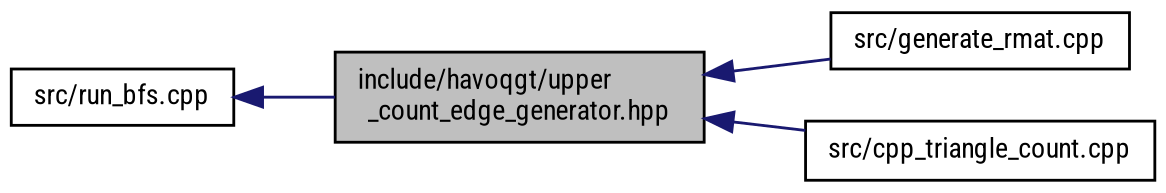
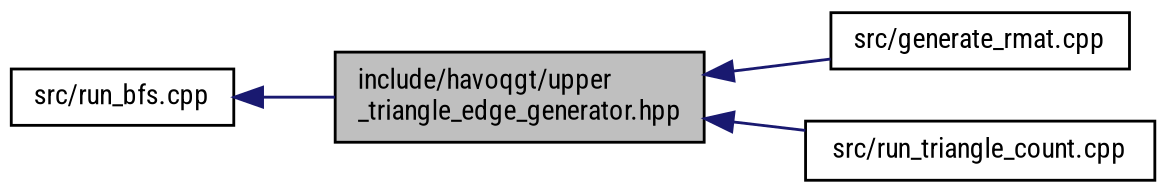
(520, 97) -> (520, 97)
(980, 151) -> (980, 151)
